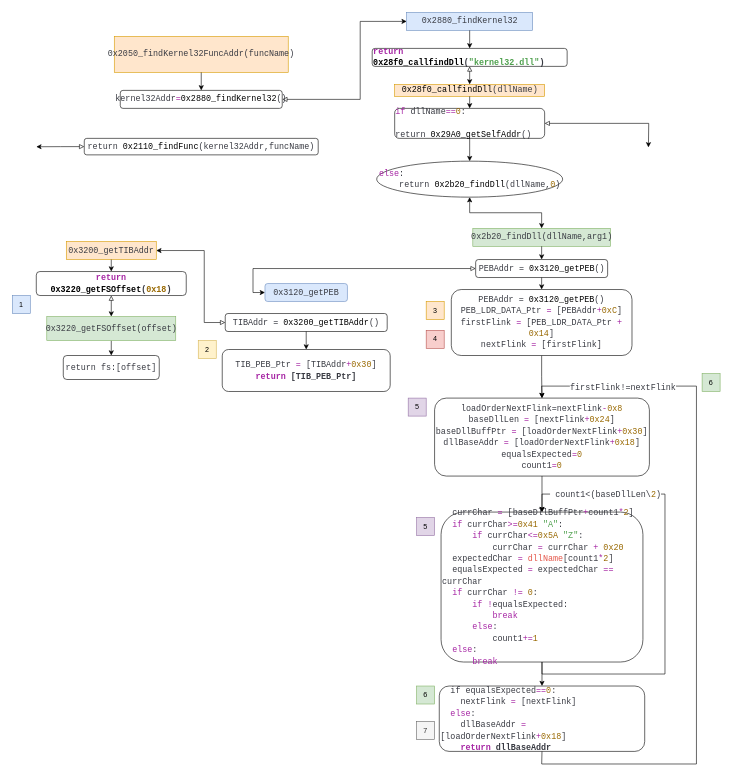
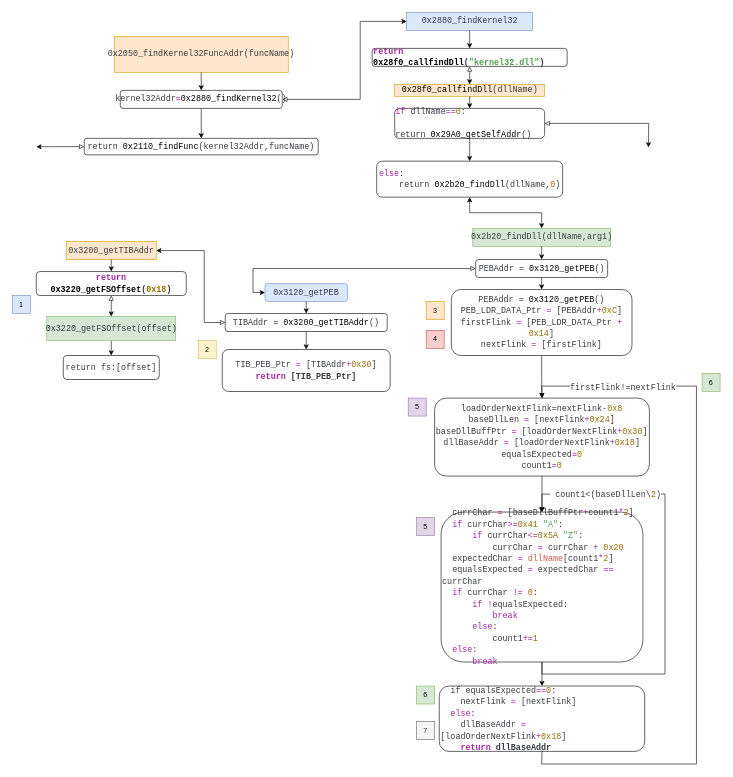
none -> (201, 132)
(470, 179) -> (470, 179)
none -> (306, 308)
